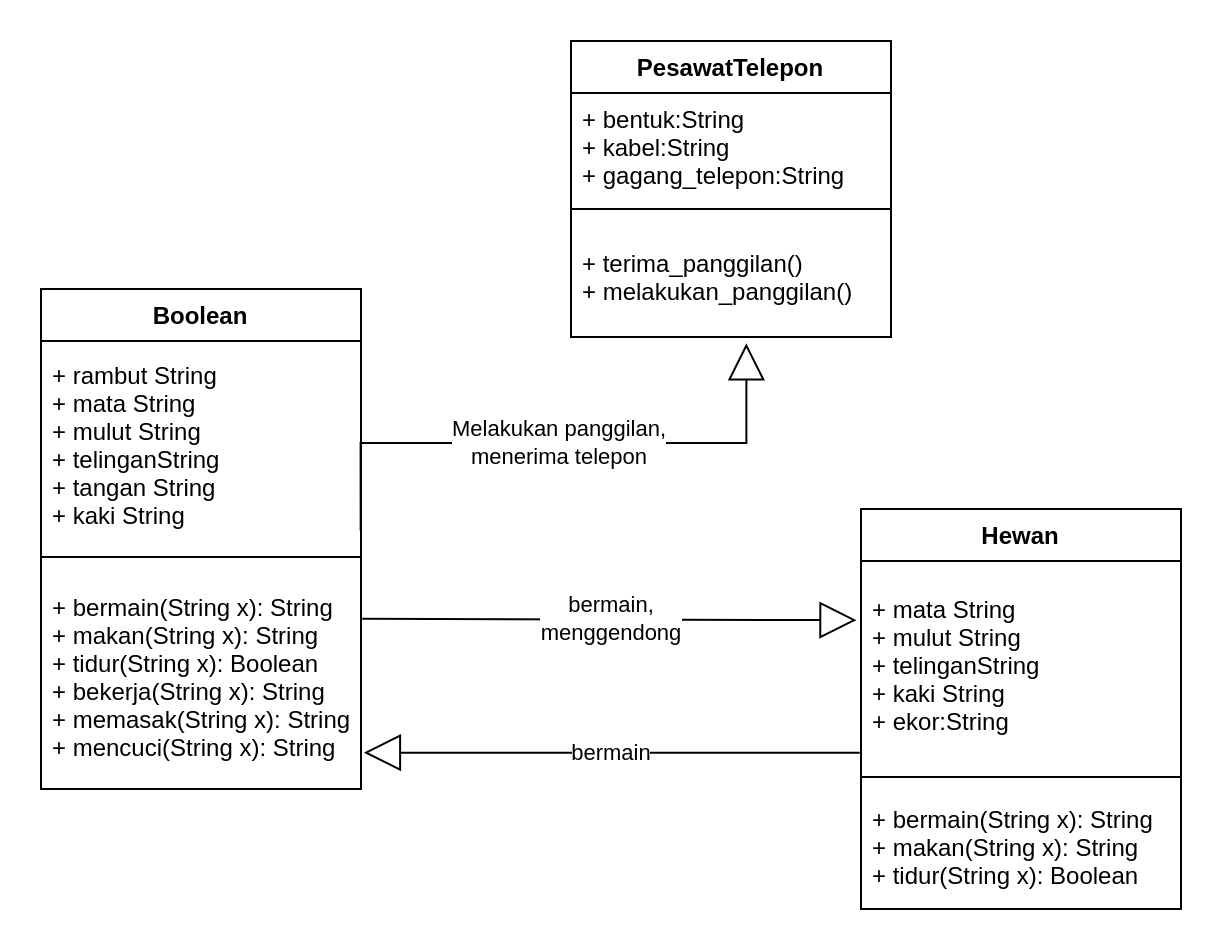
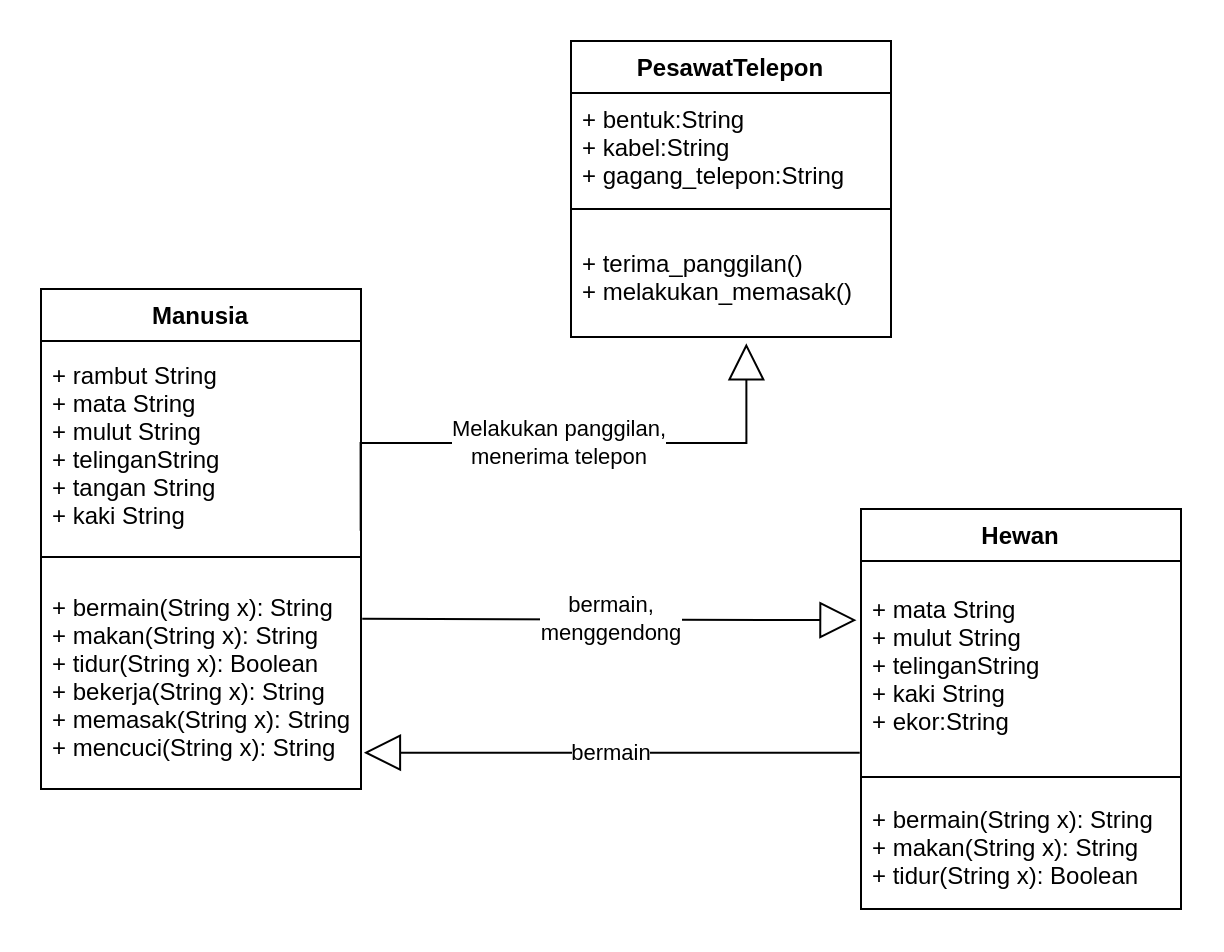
(704, 264) -> (704, 264)
(200, 316) -> (200, 316)
